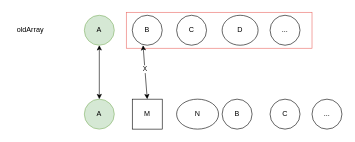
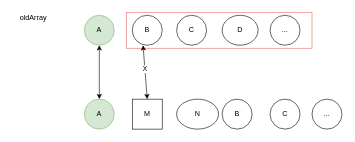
(30, 30) -> (33, 18)
